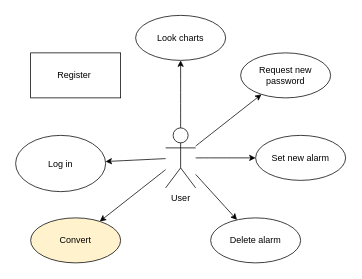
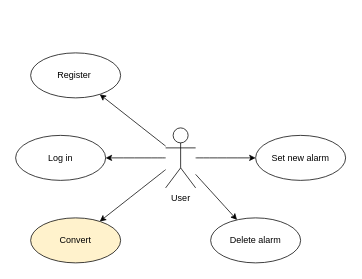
(180, 38) -> none
(75, 75) -> (75, 75)
(285, 75) -> none
(180, 96) -> none
none -> (133, 121)
(227, 121) -> none
(60, 164) -> (60, 158)
